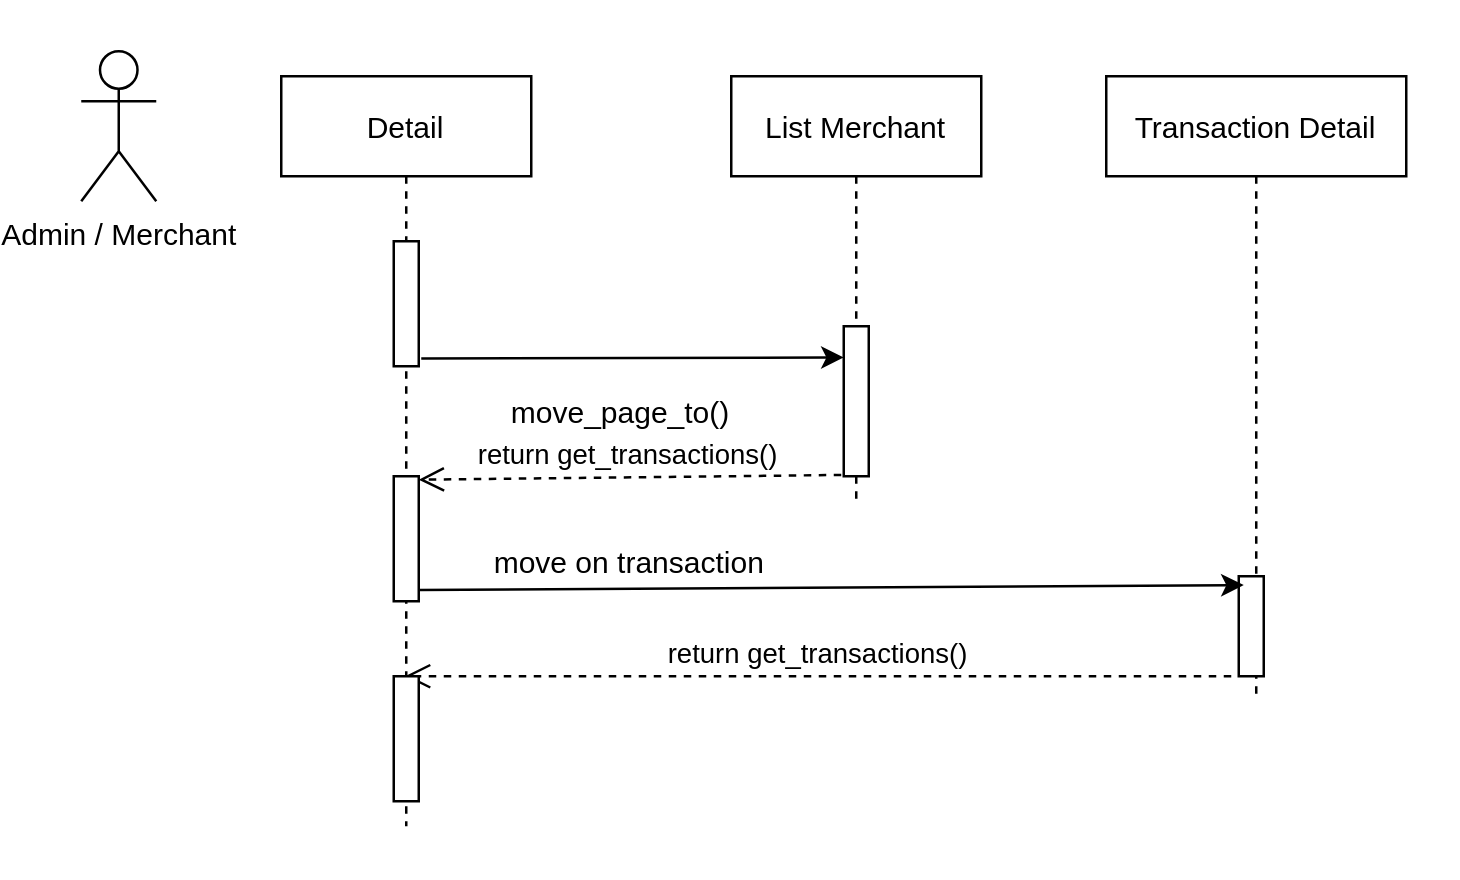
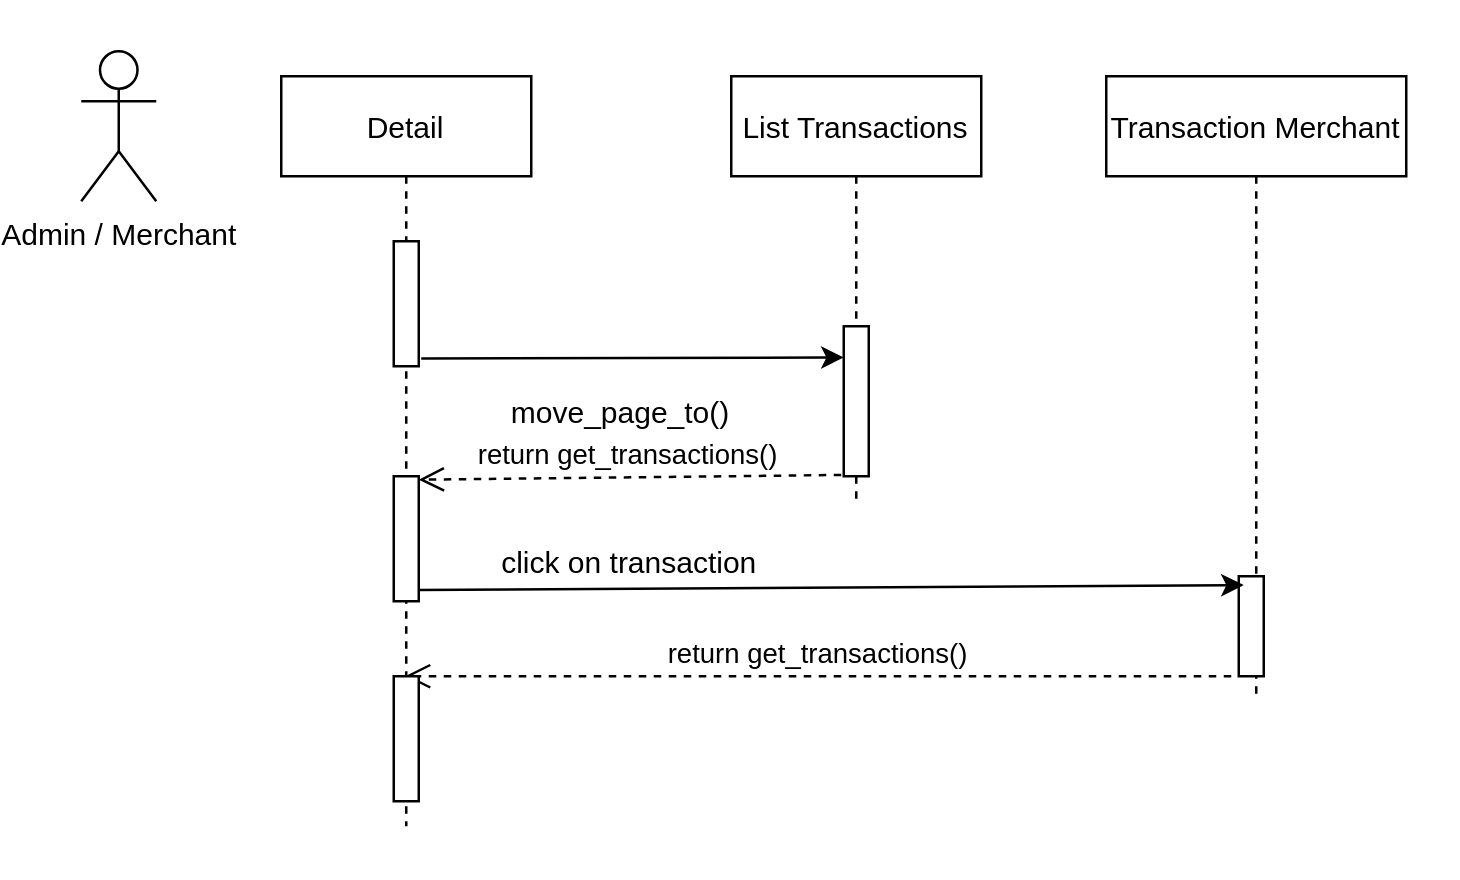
(855, 128) -> (855, 128)
(1255, 128) -> (1255, 128)
(630, 564) -> (630, 564)
